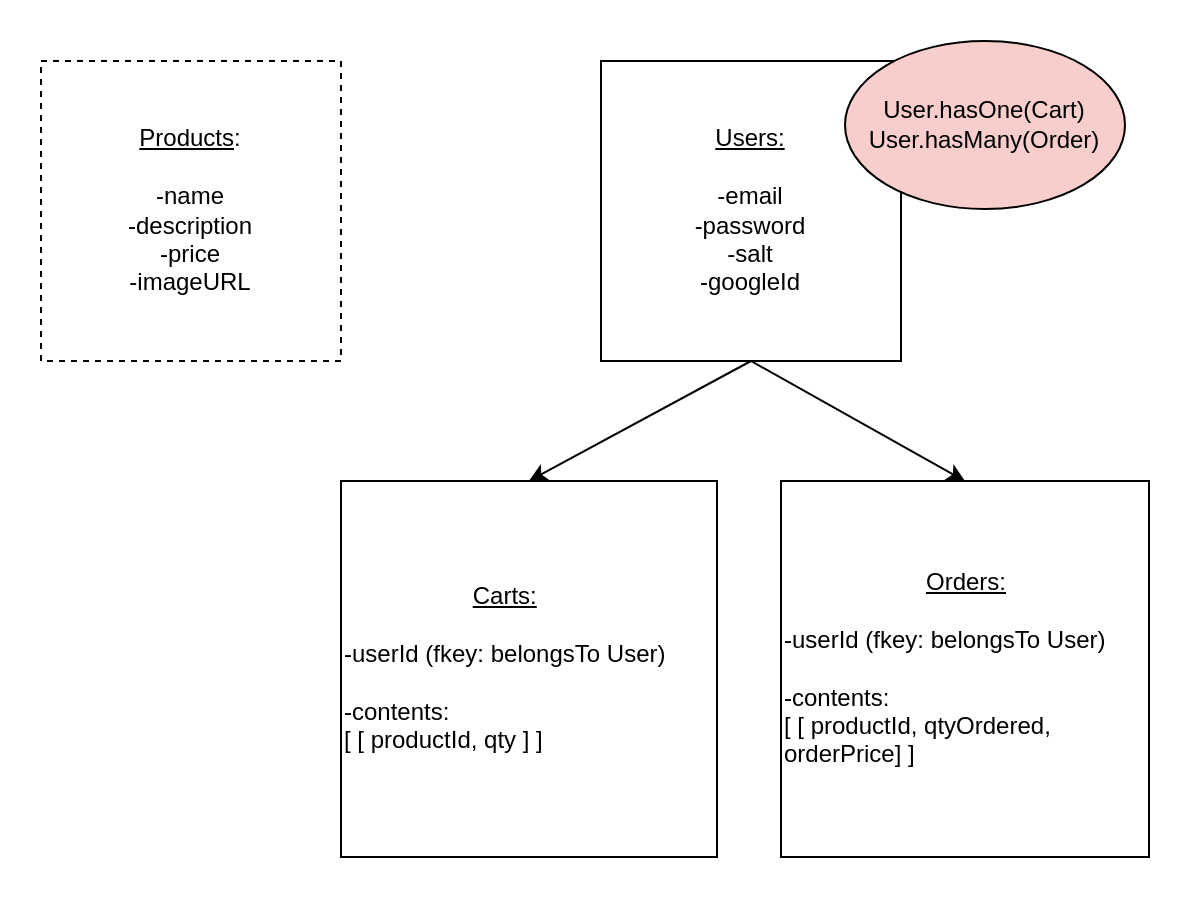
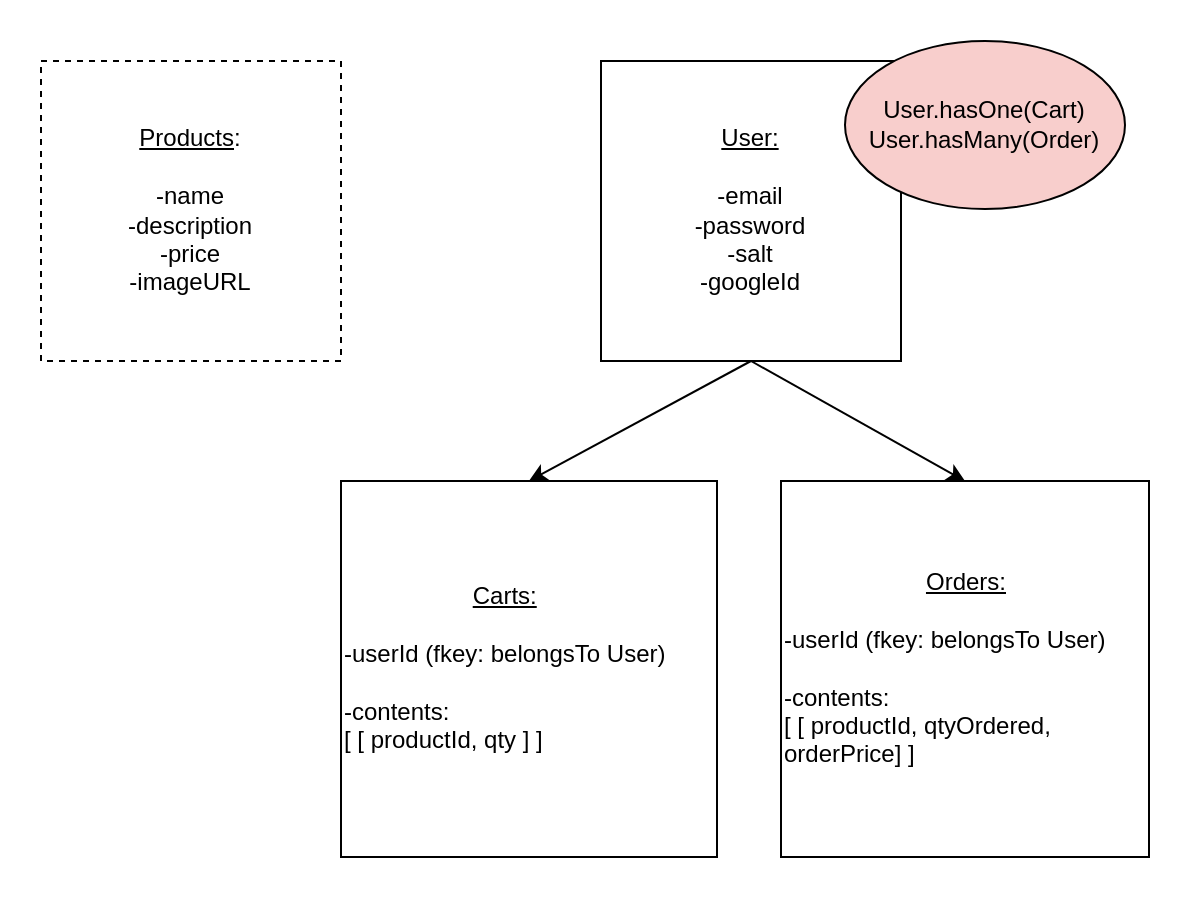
(751, 211) -> (751, 211)
